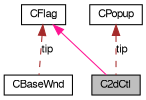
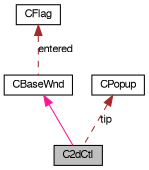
(47, 50) -> (56, 50)
(84, 54) -> (61, 125)
